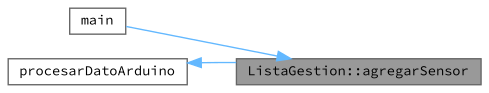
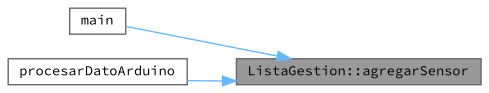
(219, 63) -> (205, 81)
